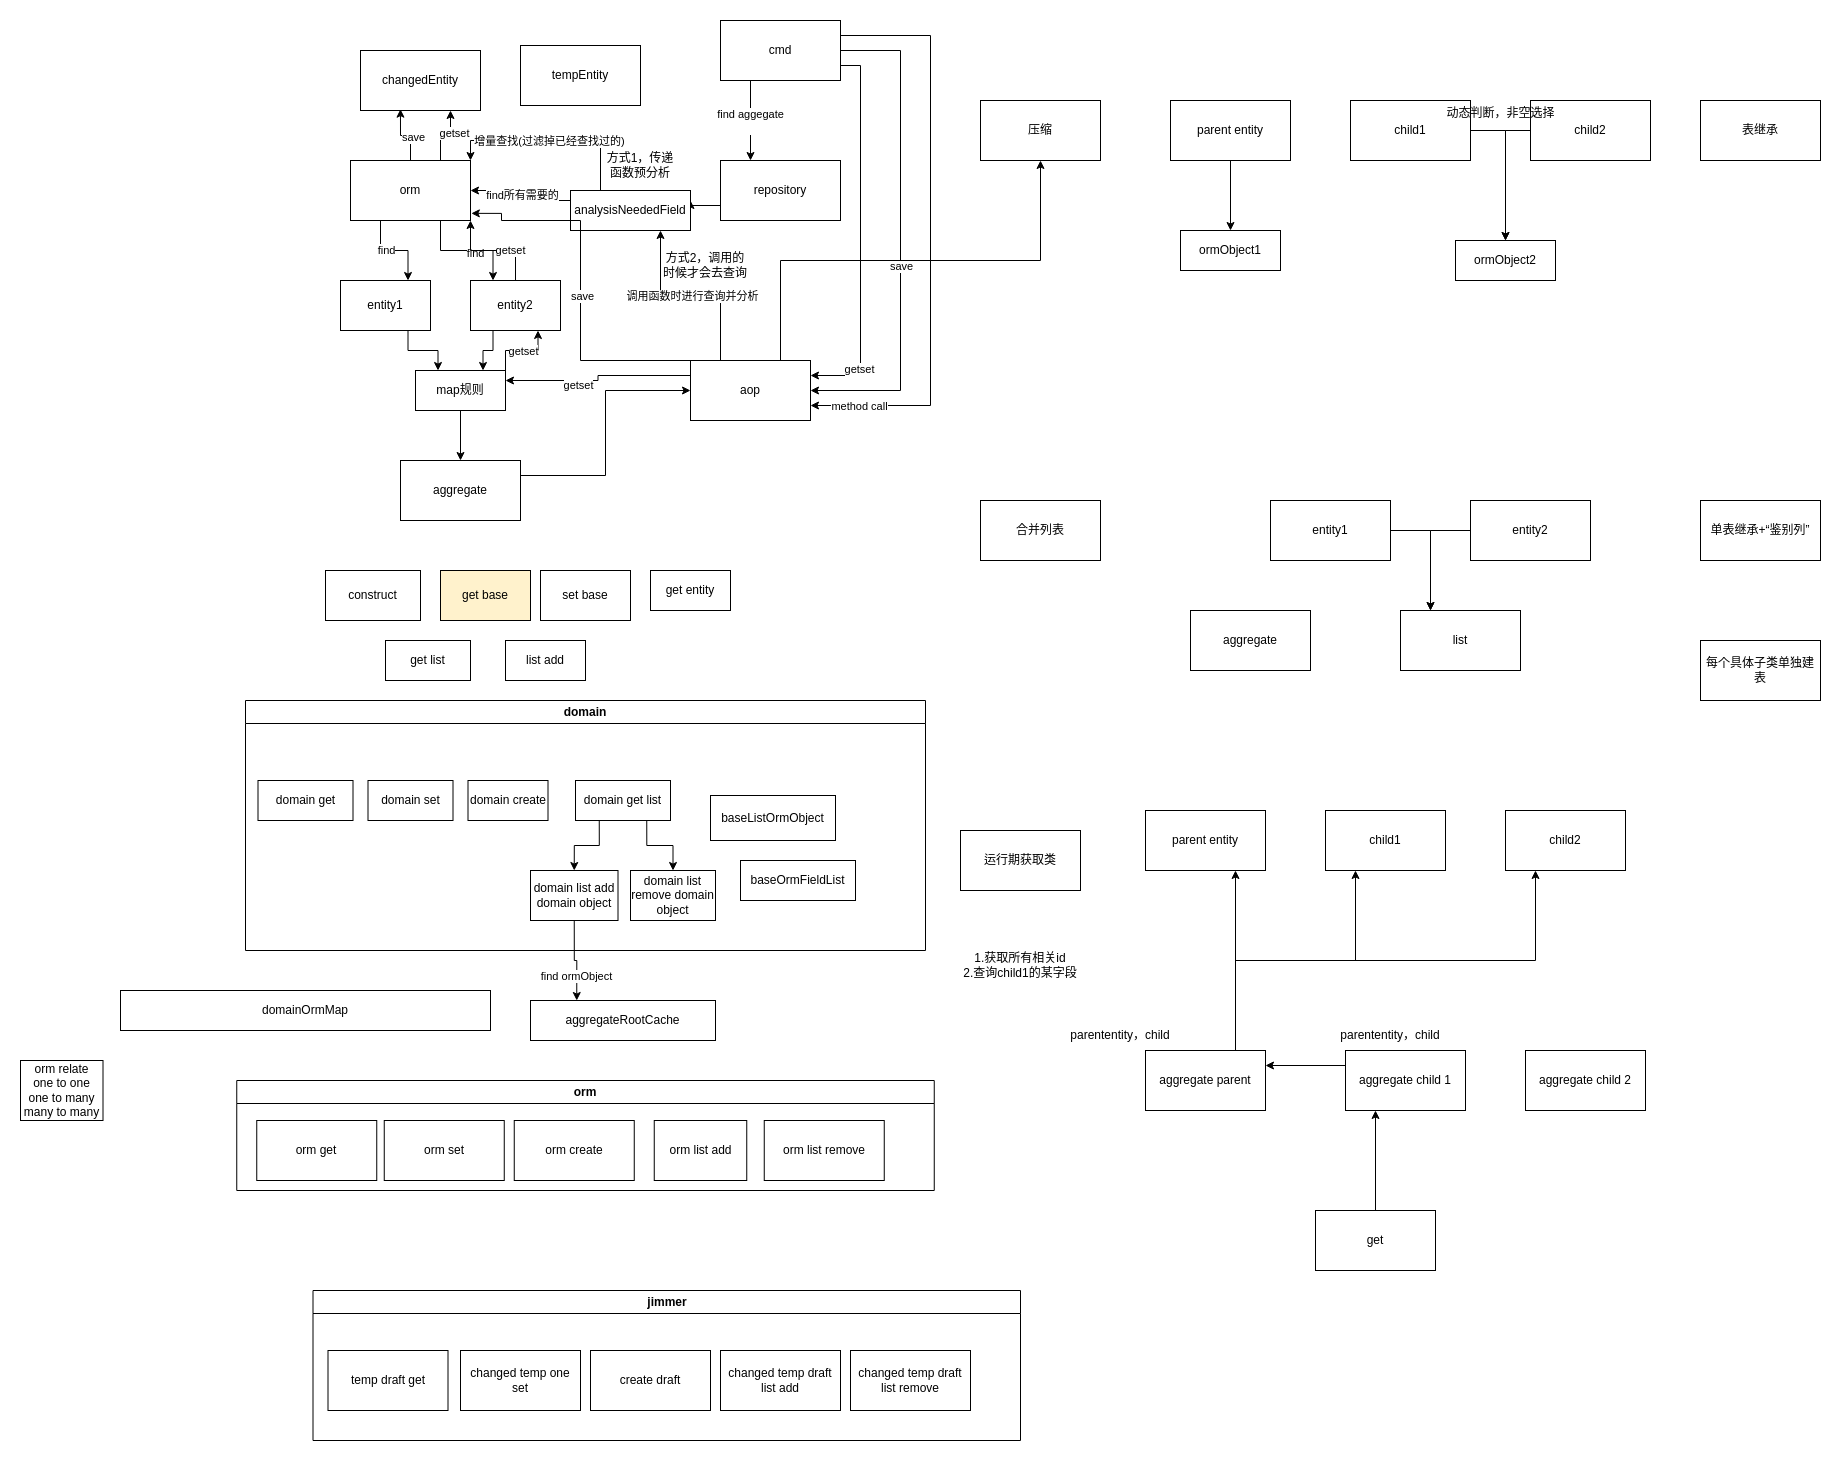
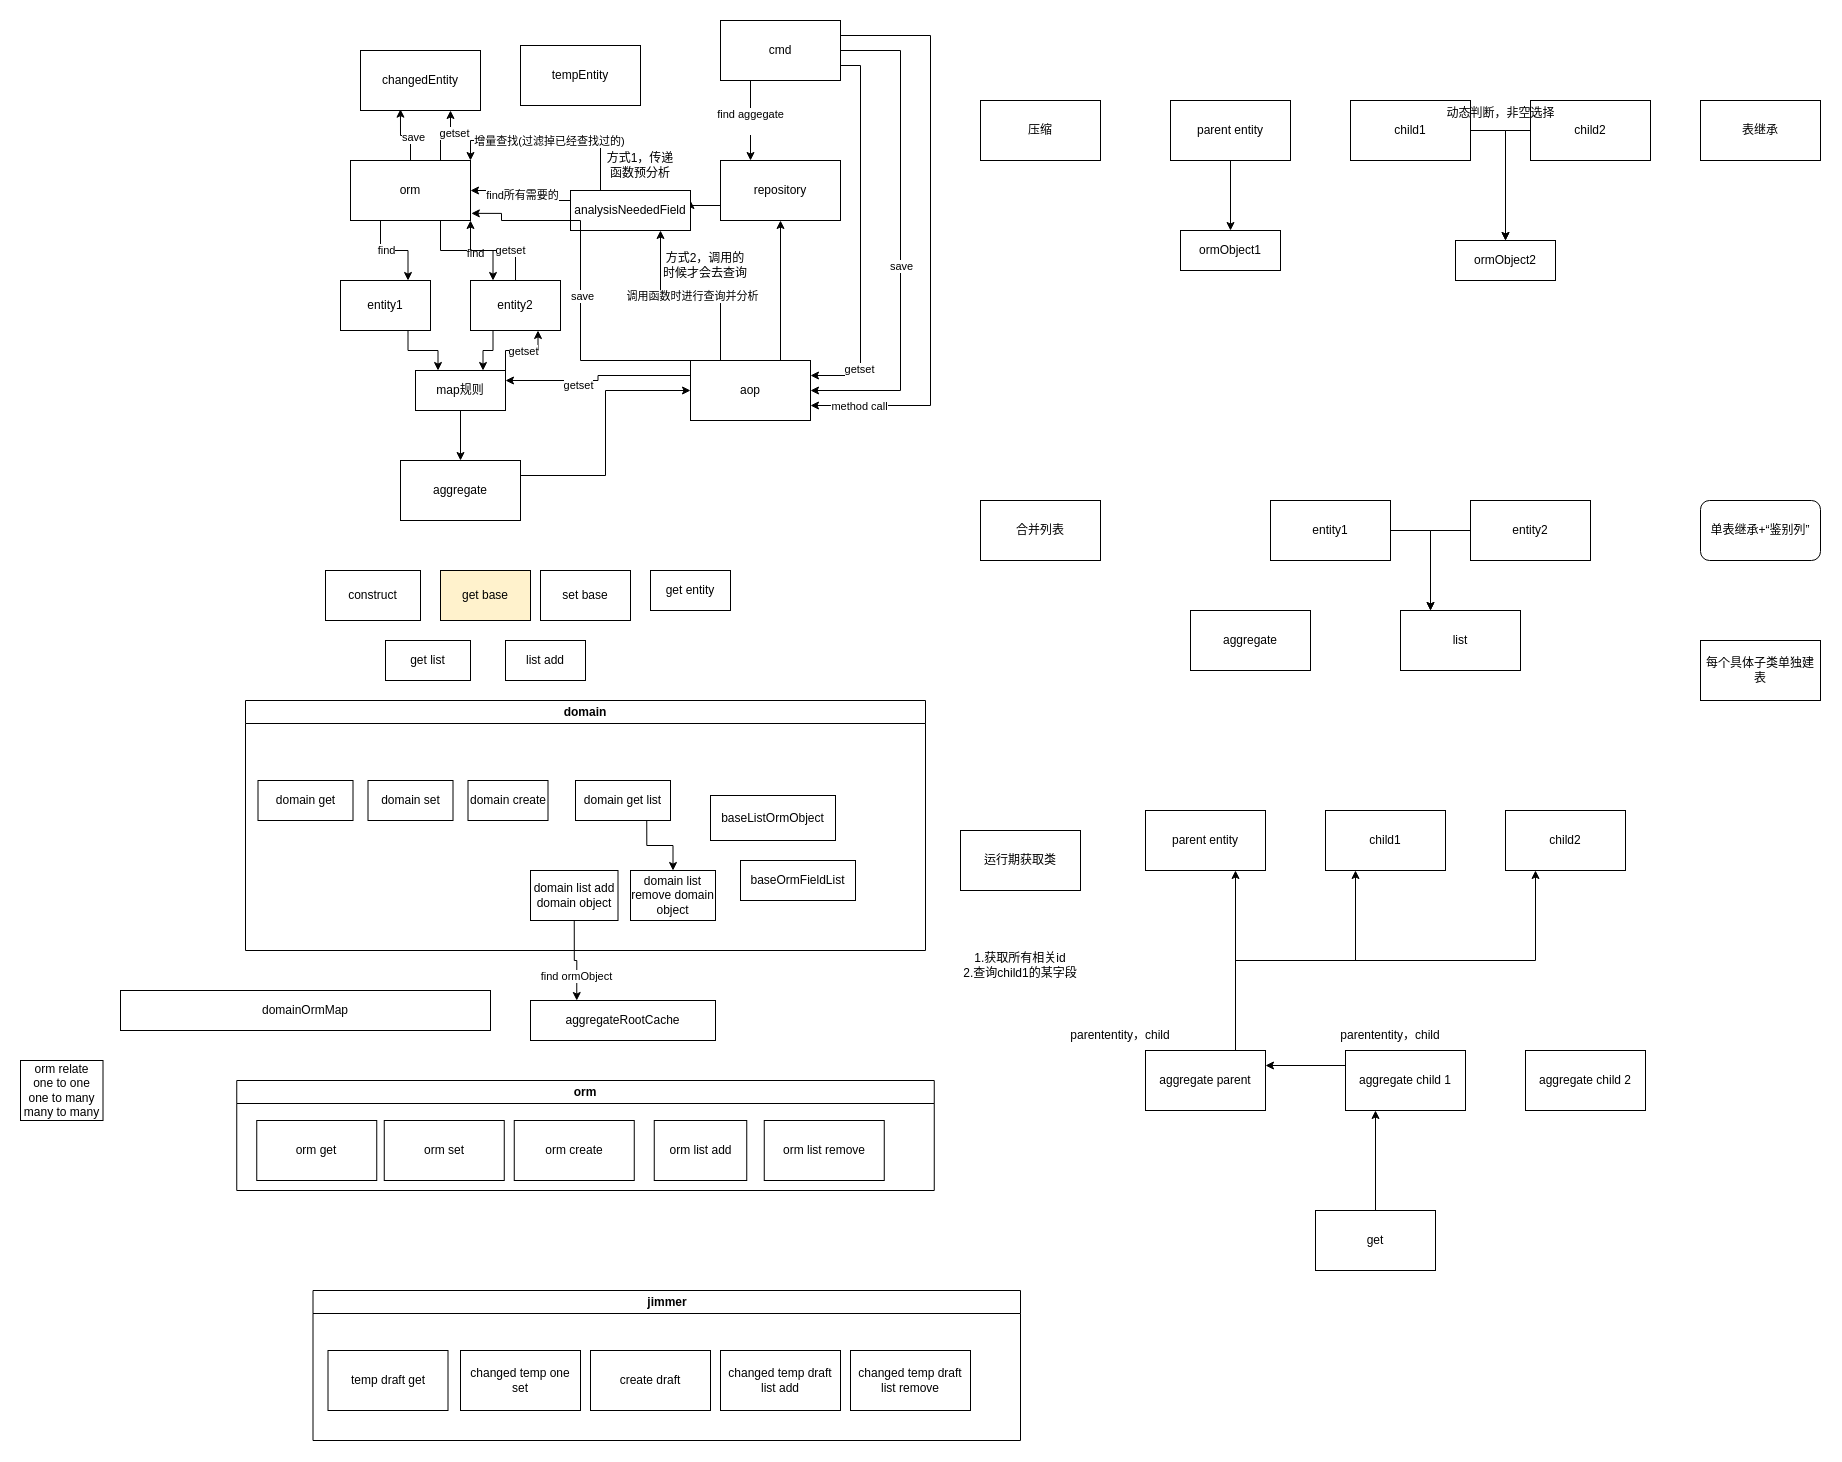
(956, 261) -> (781, 245)
(1761, 531) -> (1761, 531)
(590, 846) -> none
